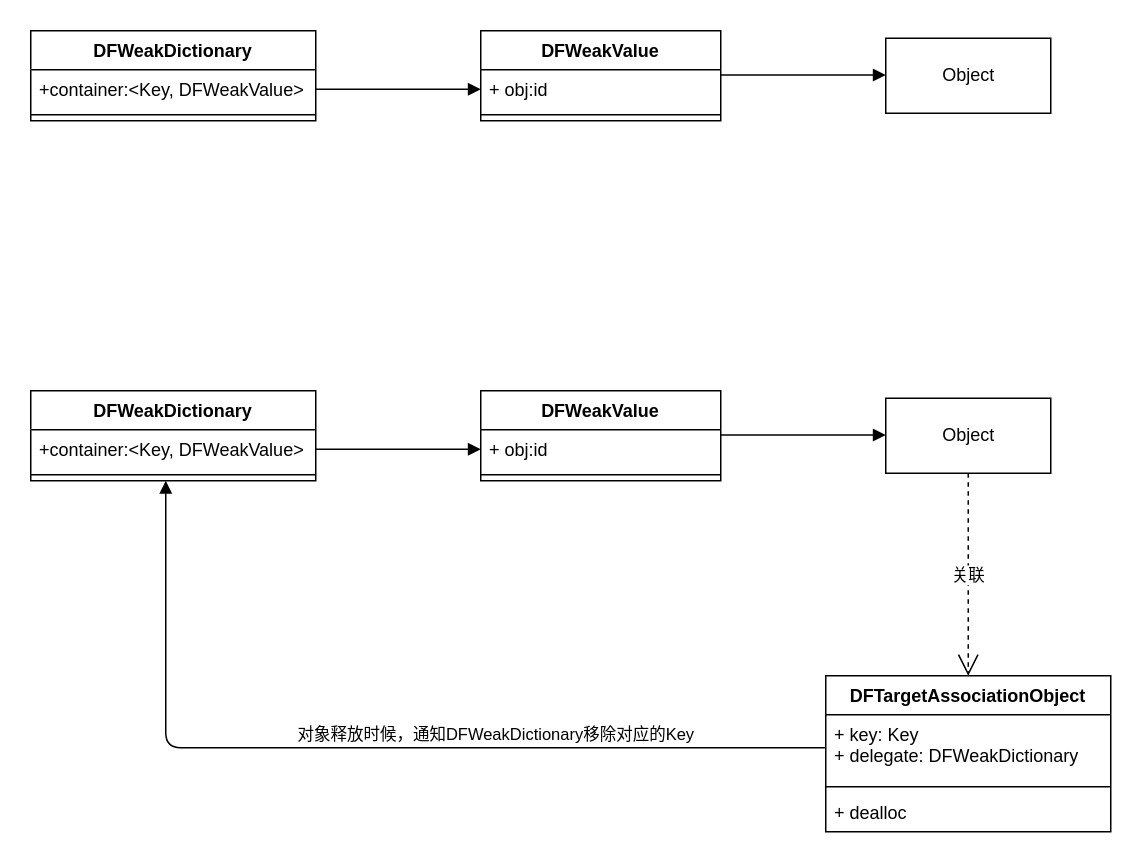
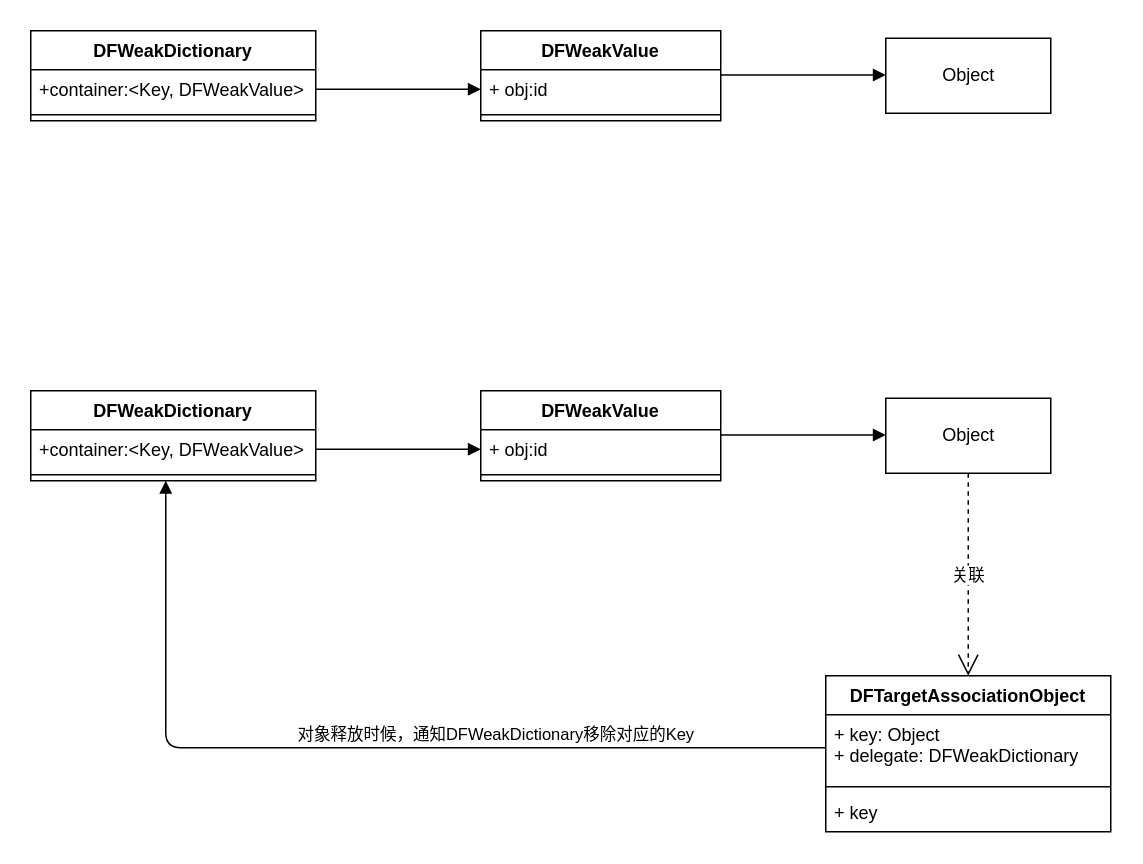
(877, 735) -> (893, 735)
(872, 813) -> (857, 813)
